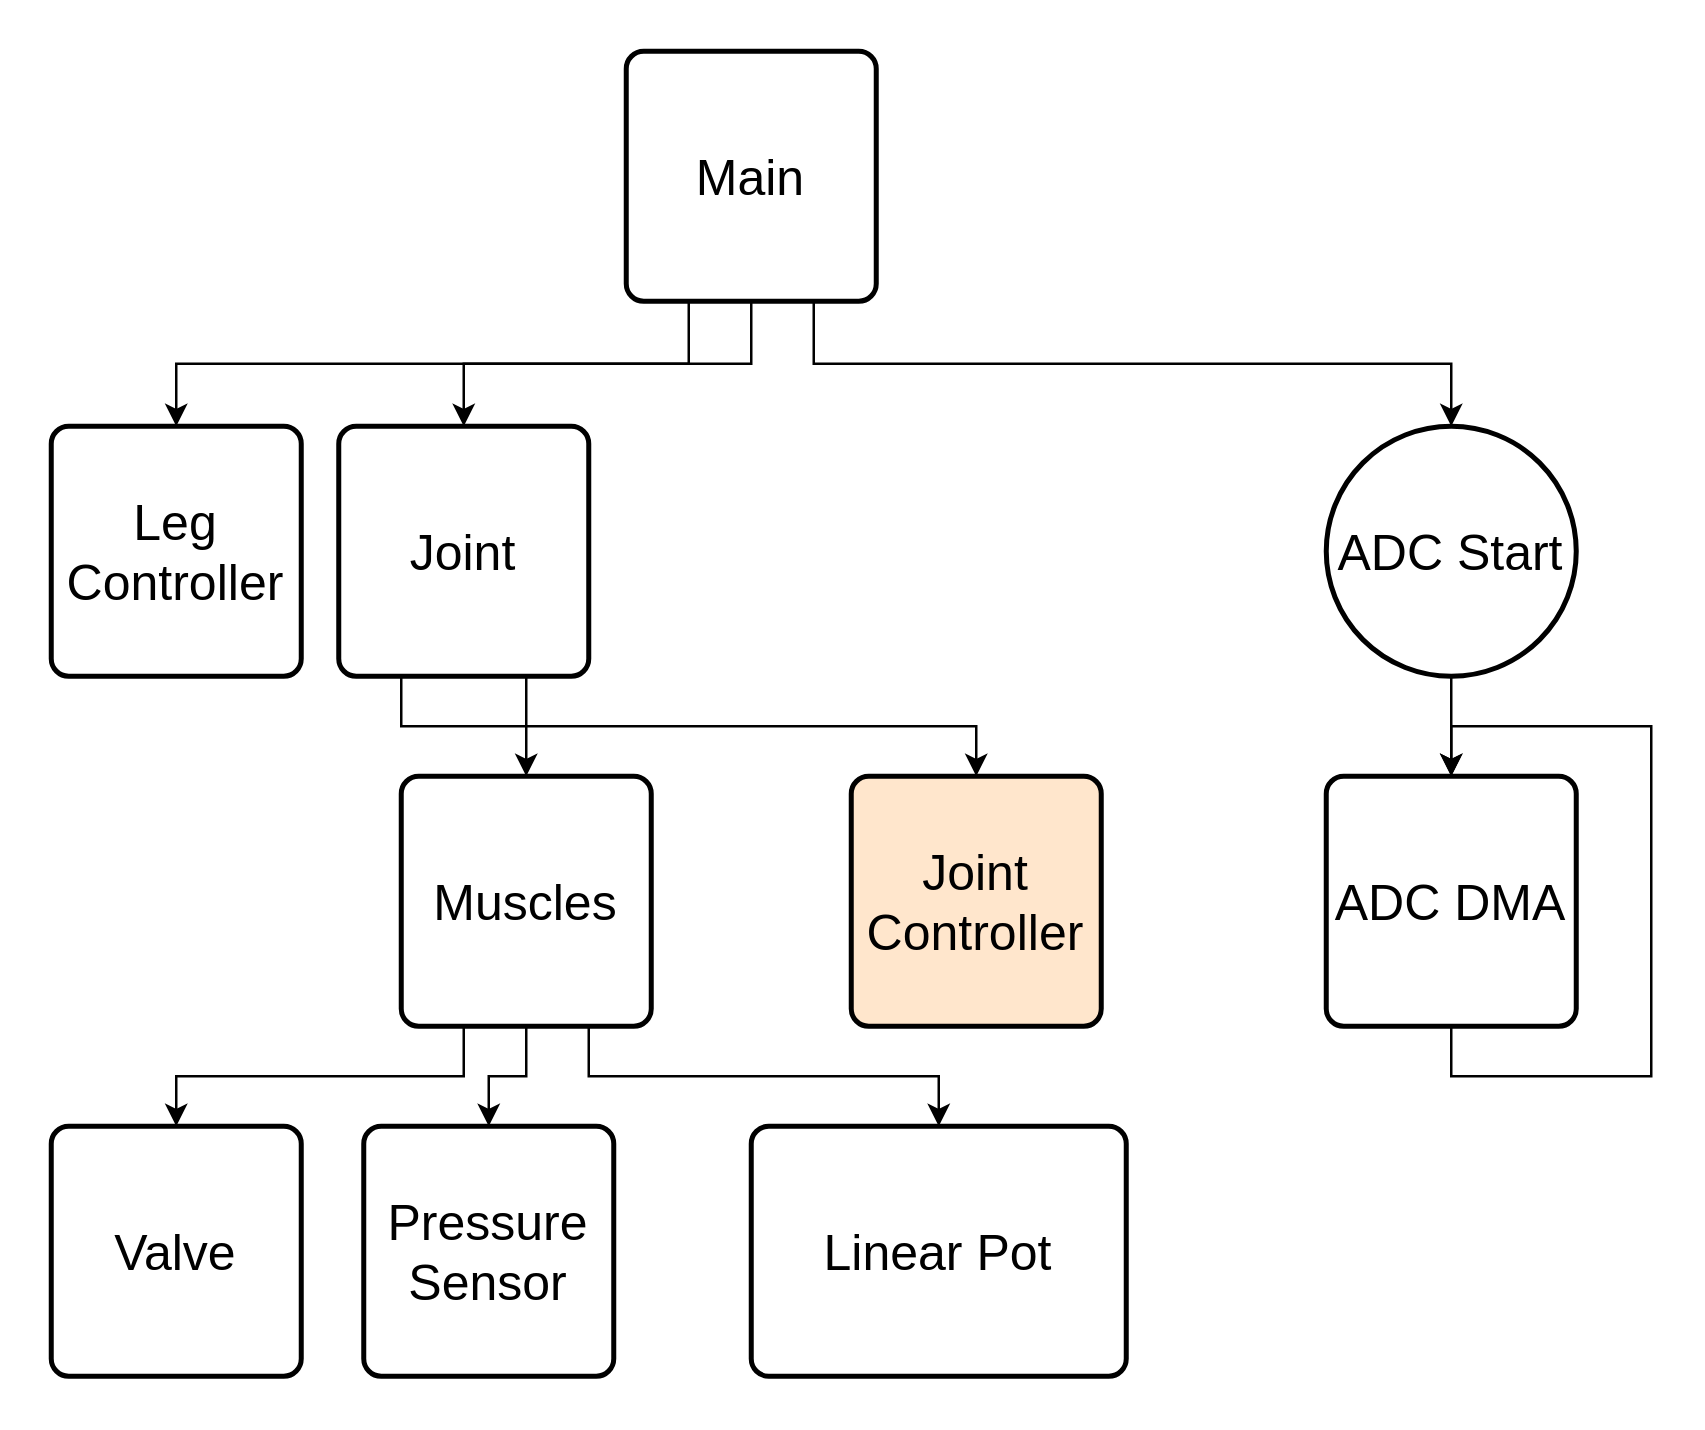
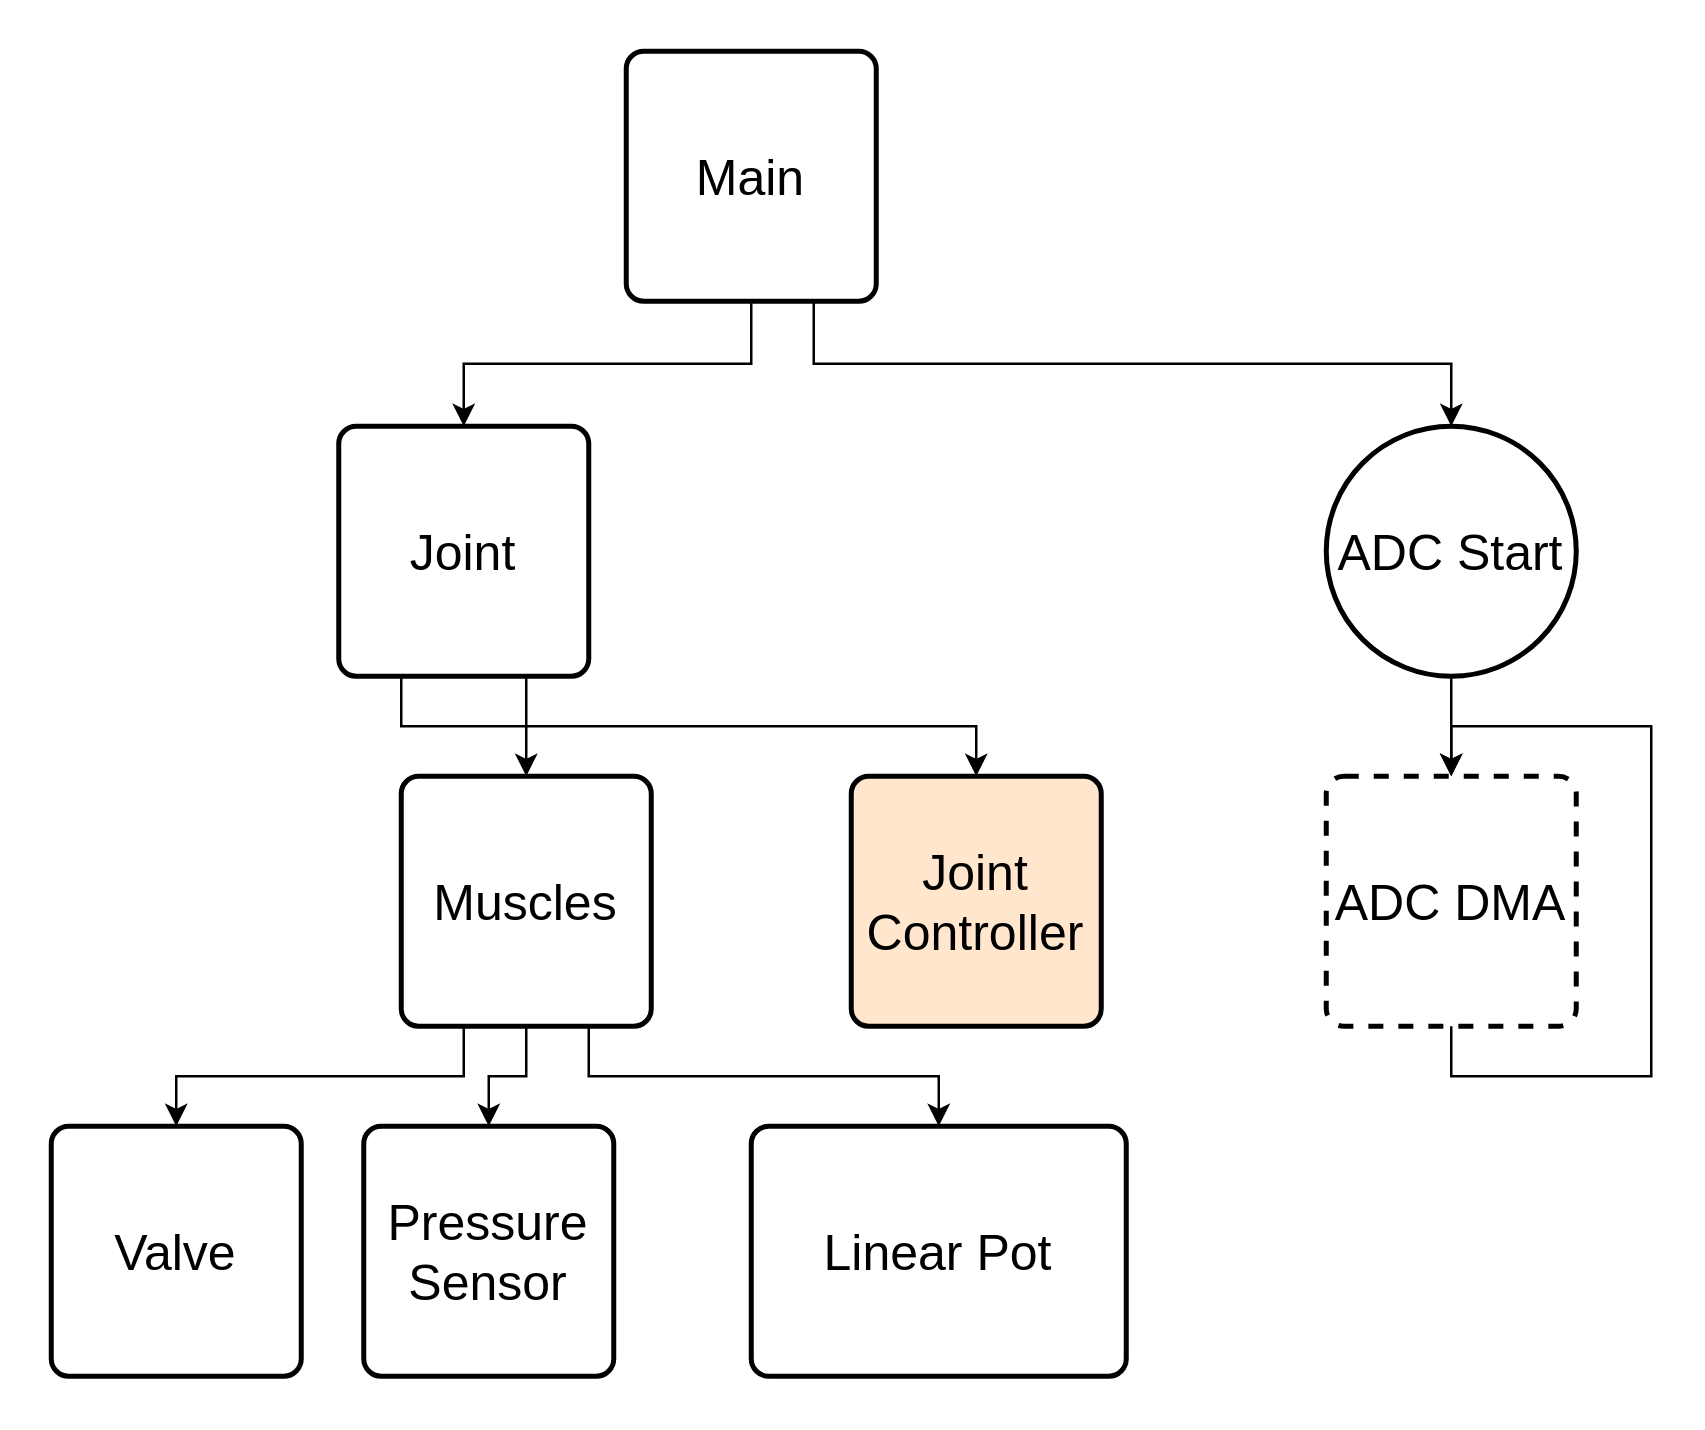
(294, 364) -> none
(176, 551) -> none
(1451, 901) -> (1451, 901)
